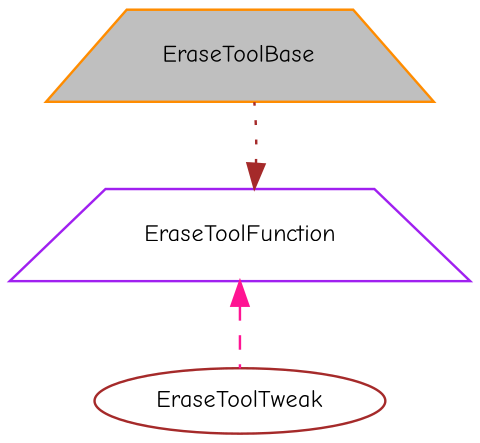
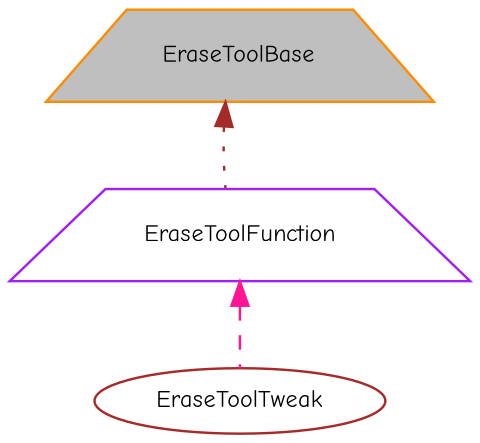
(256, 133) -> (224, 158)
